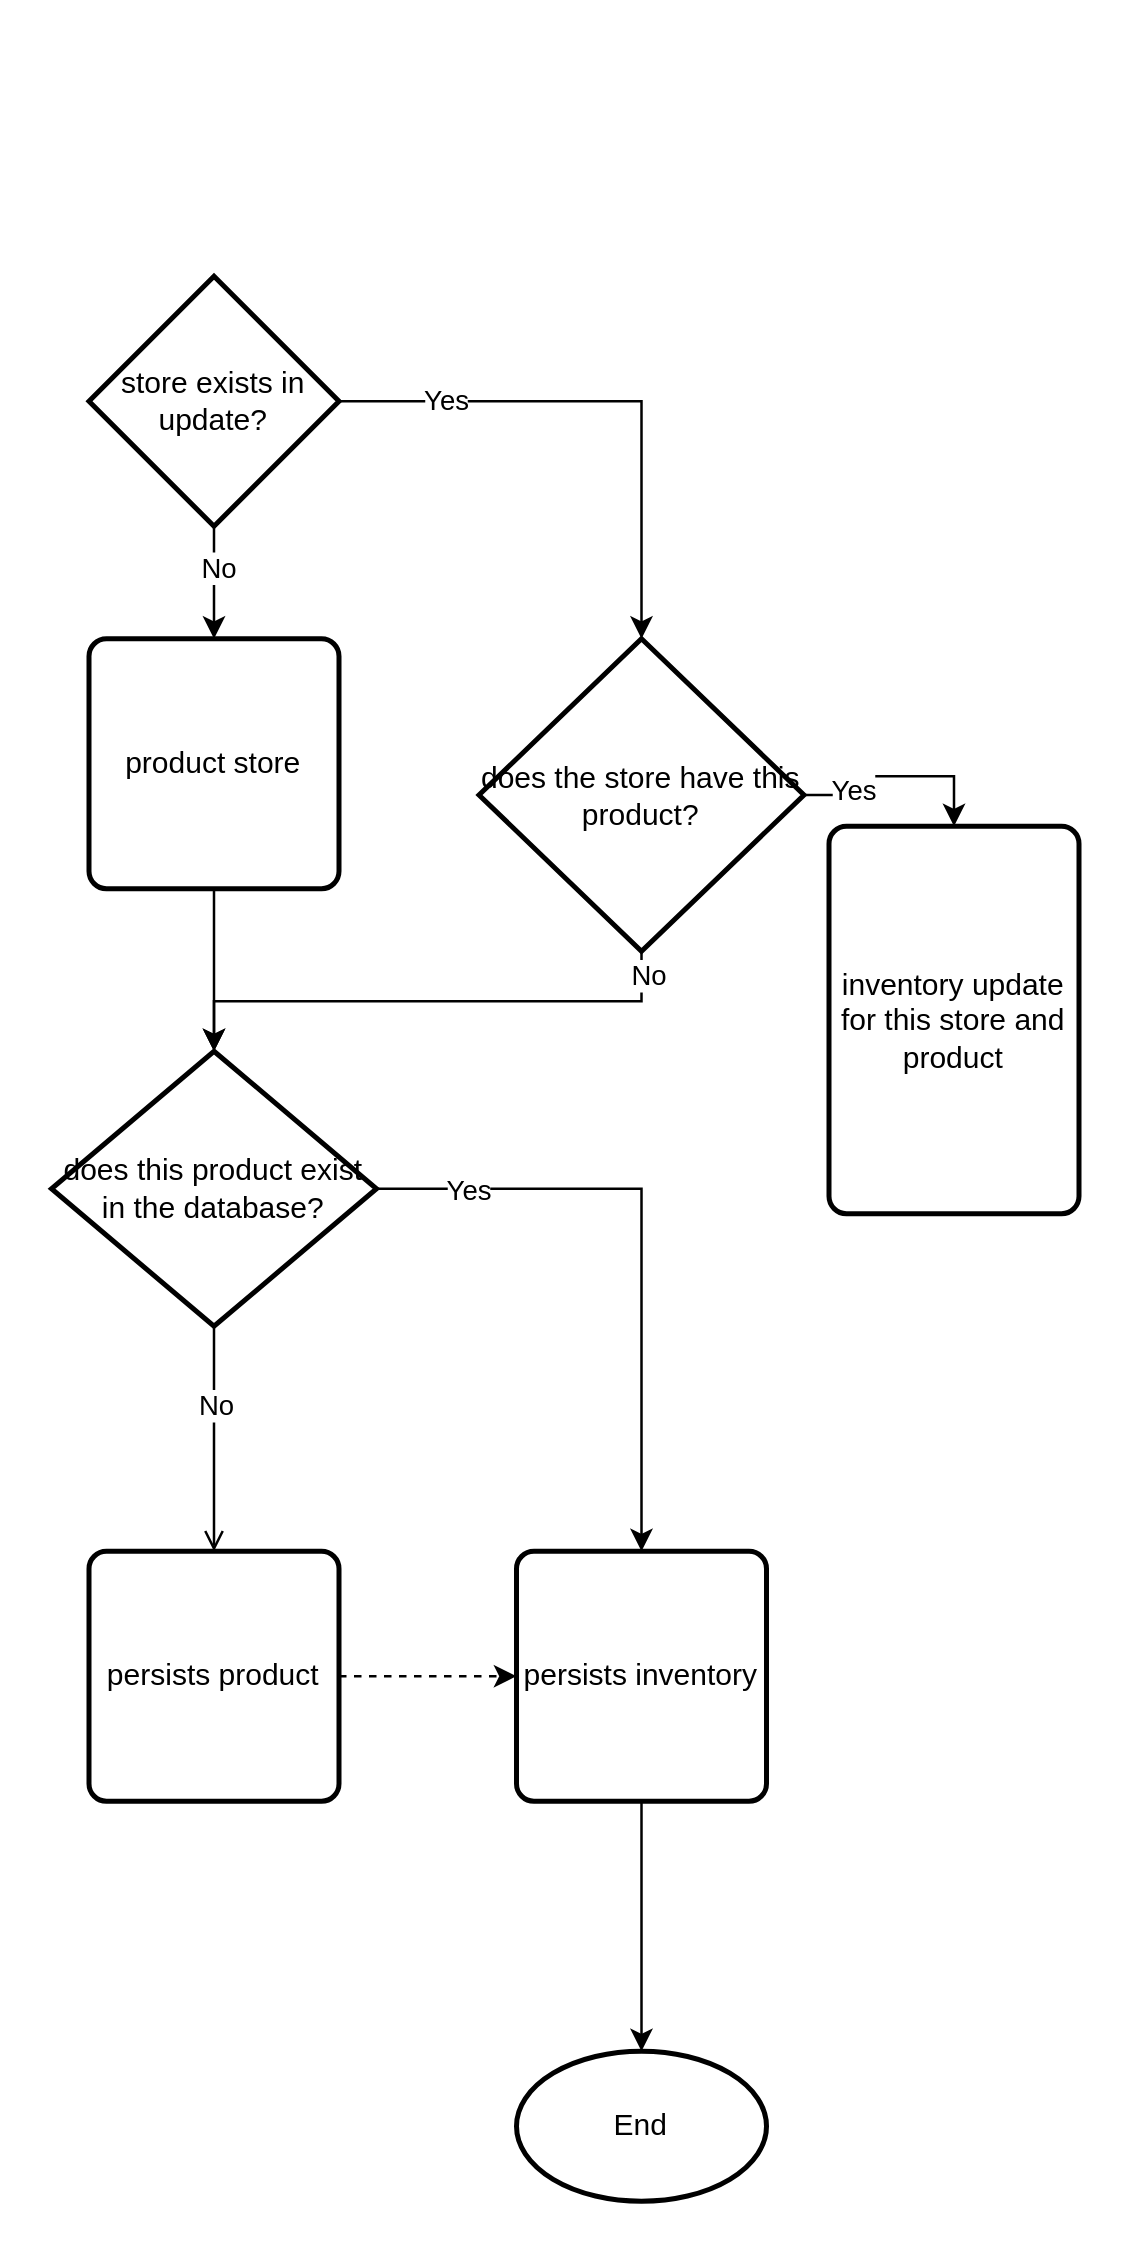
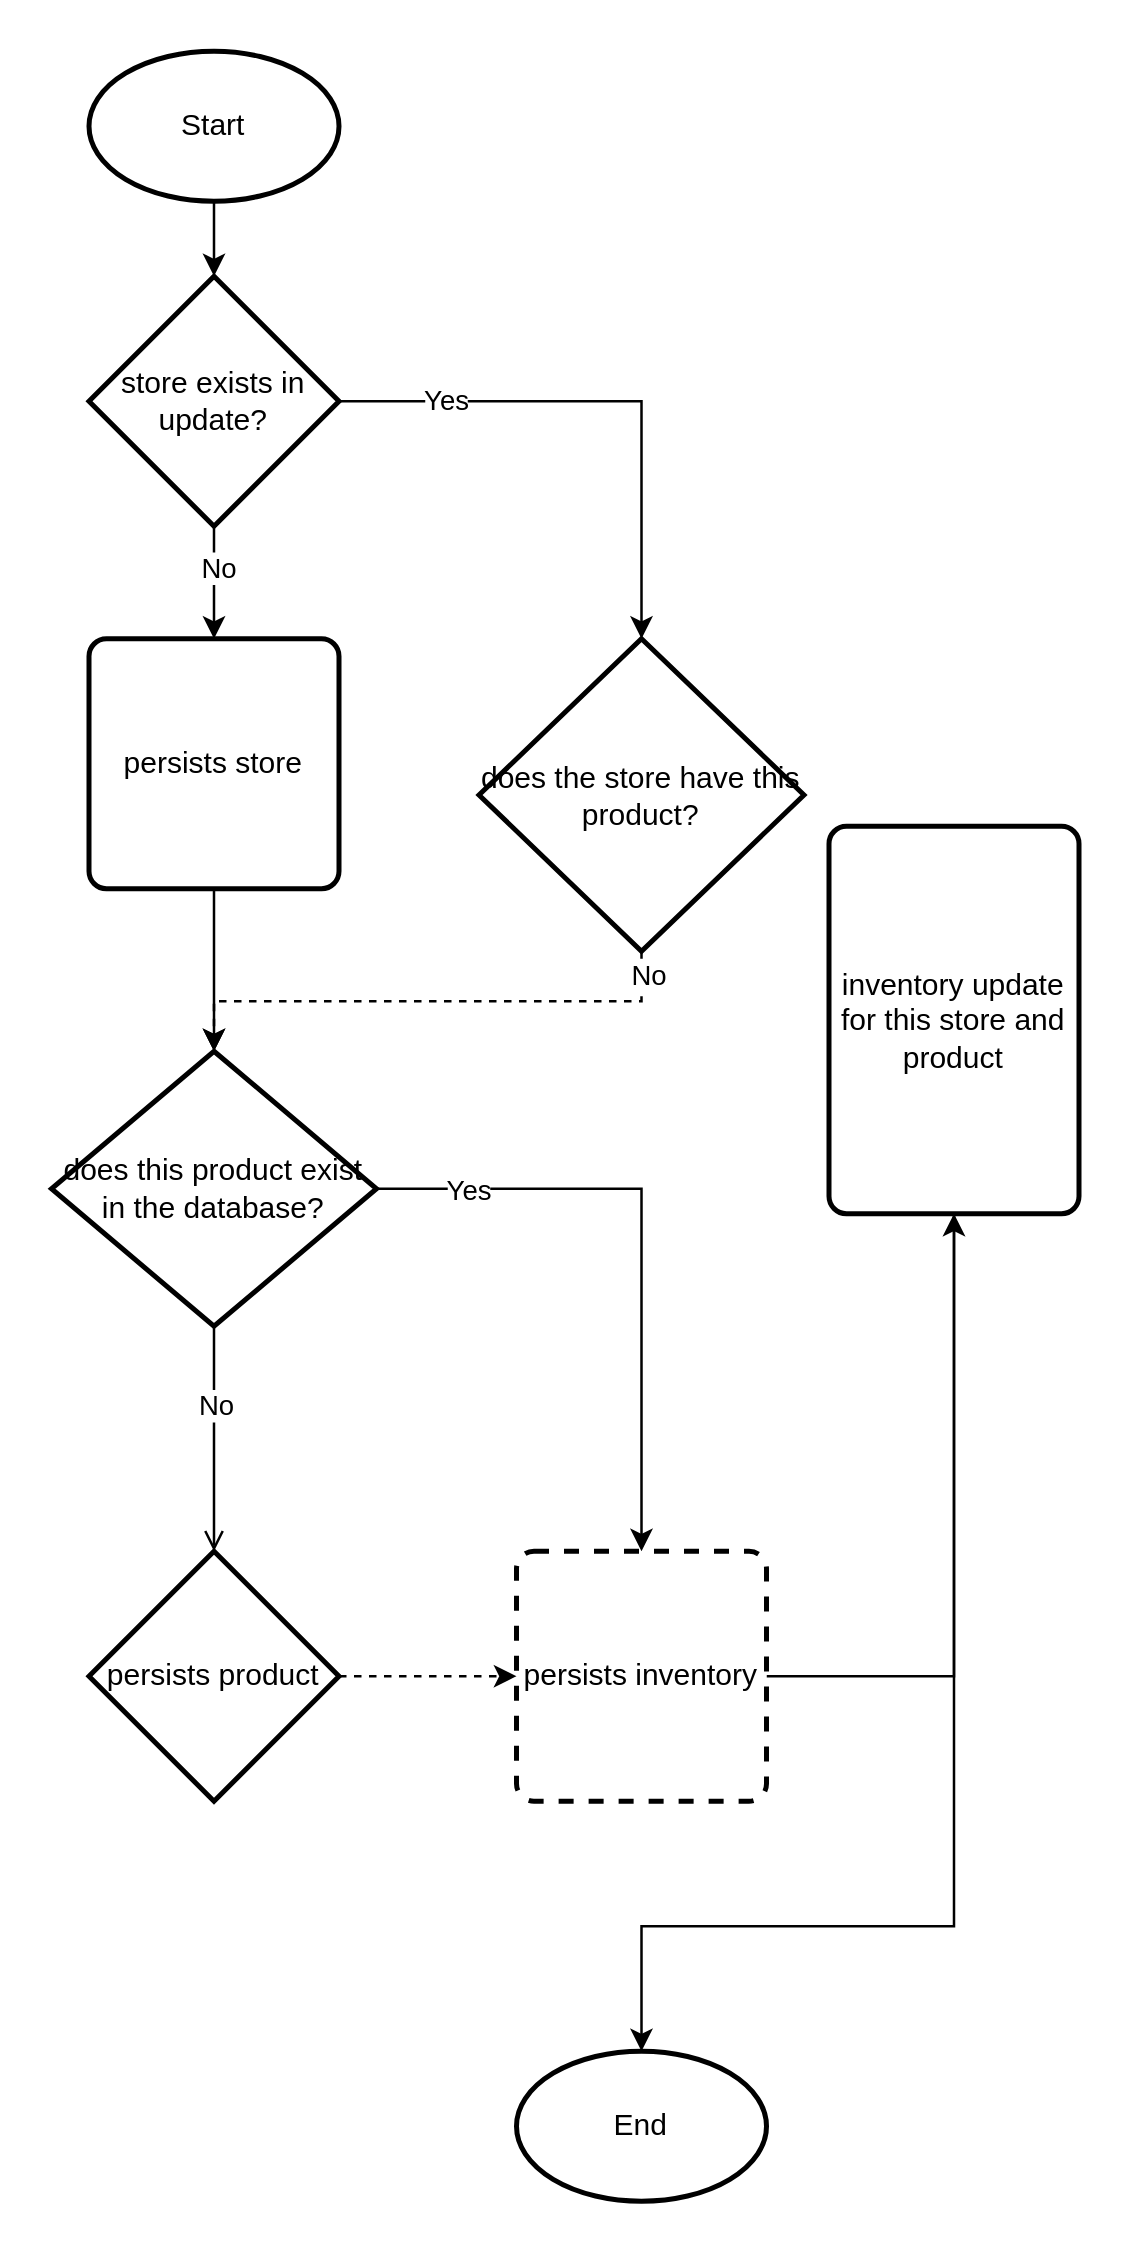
none -> (214, 126)
none -> (214, 247)
(214, 764) -> (214, 764)
(930, 776) -> none
(435, 1001) -> (435, 1001)
(214, 1676) -> (214, 1676)
(641, 1676) -> (641, 1676)
(641, 1861) -> (857, 1676)
none -> (925, 1926)
